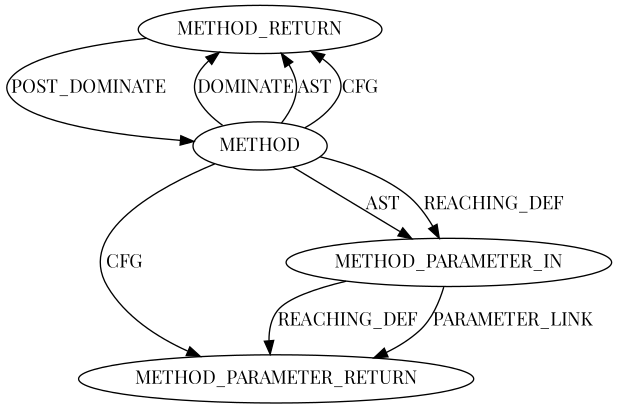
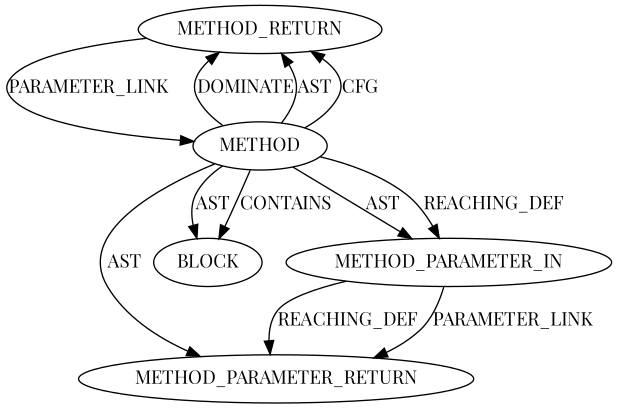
(89, 88) -> (89, 88)
(125, 262) -> (125, 262)
none -> (208, 262)
